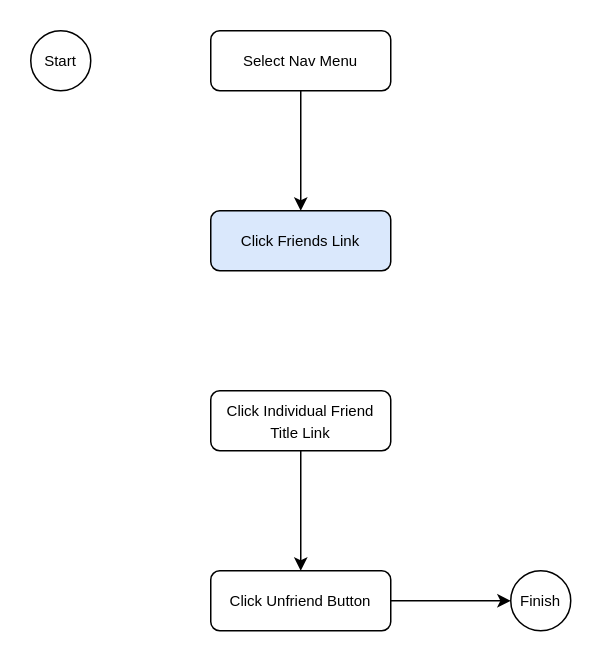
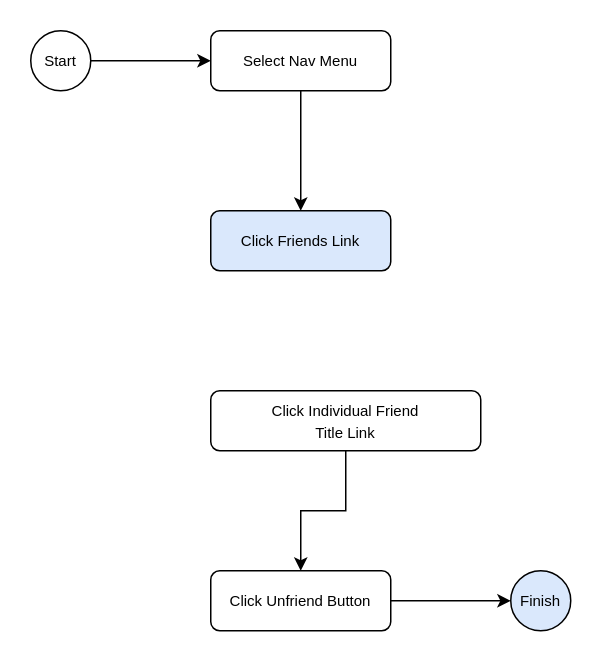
none -> (146, 61)
(301, 421) -> (346, 421)
(541, 601) -> (541, 601)
